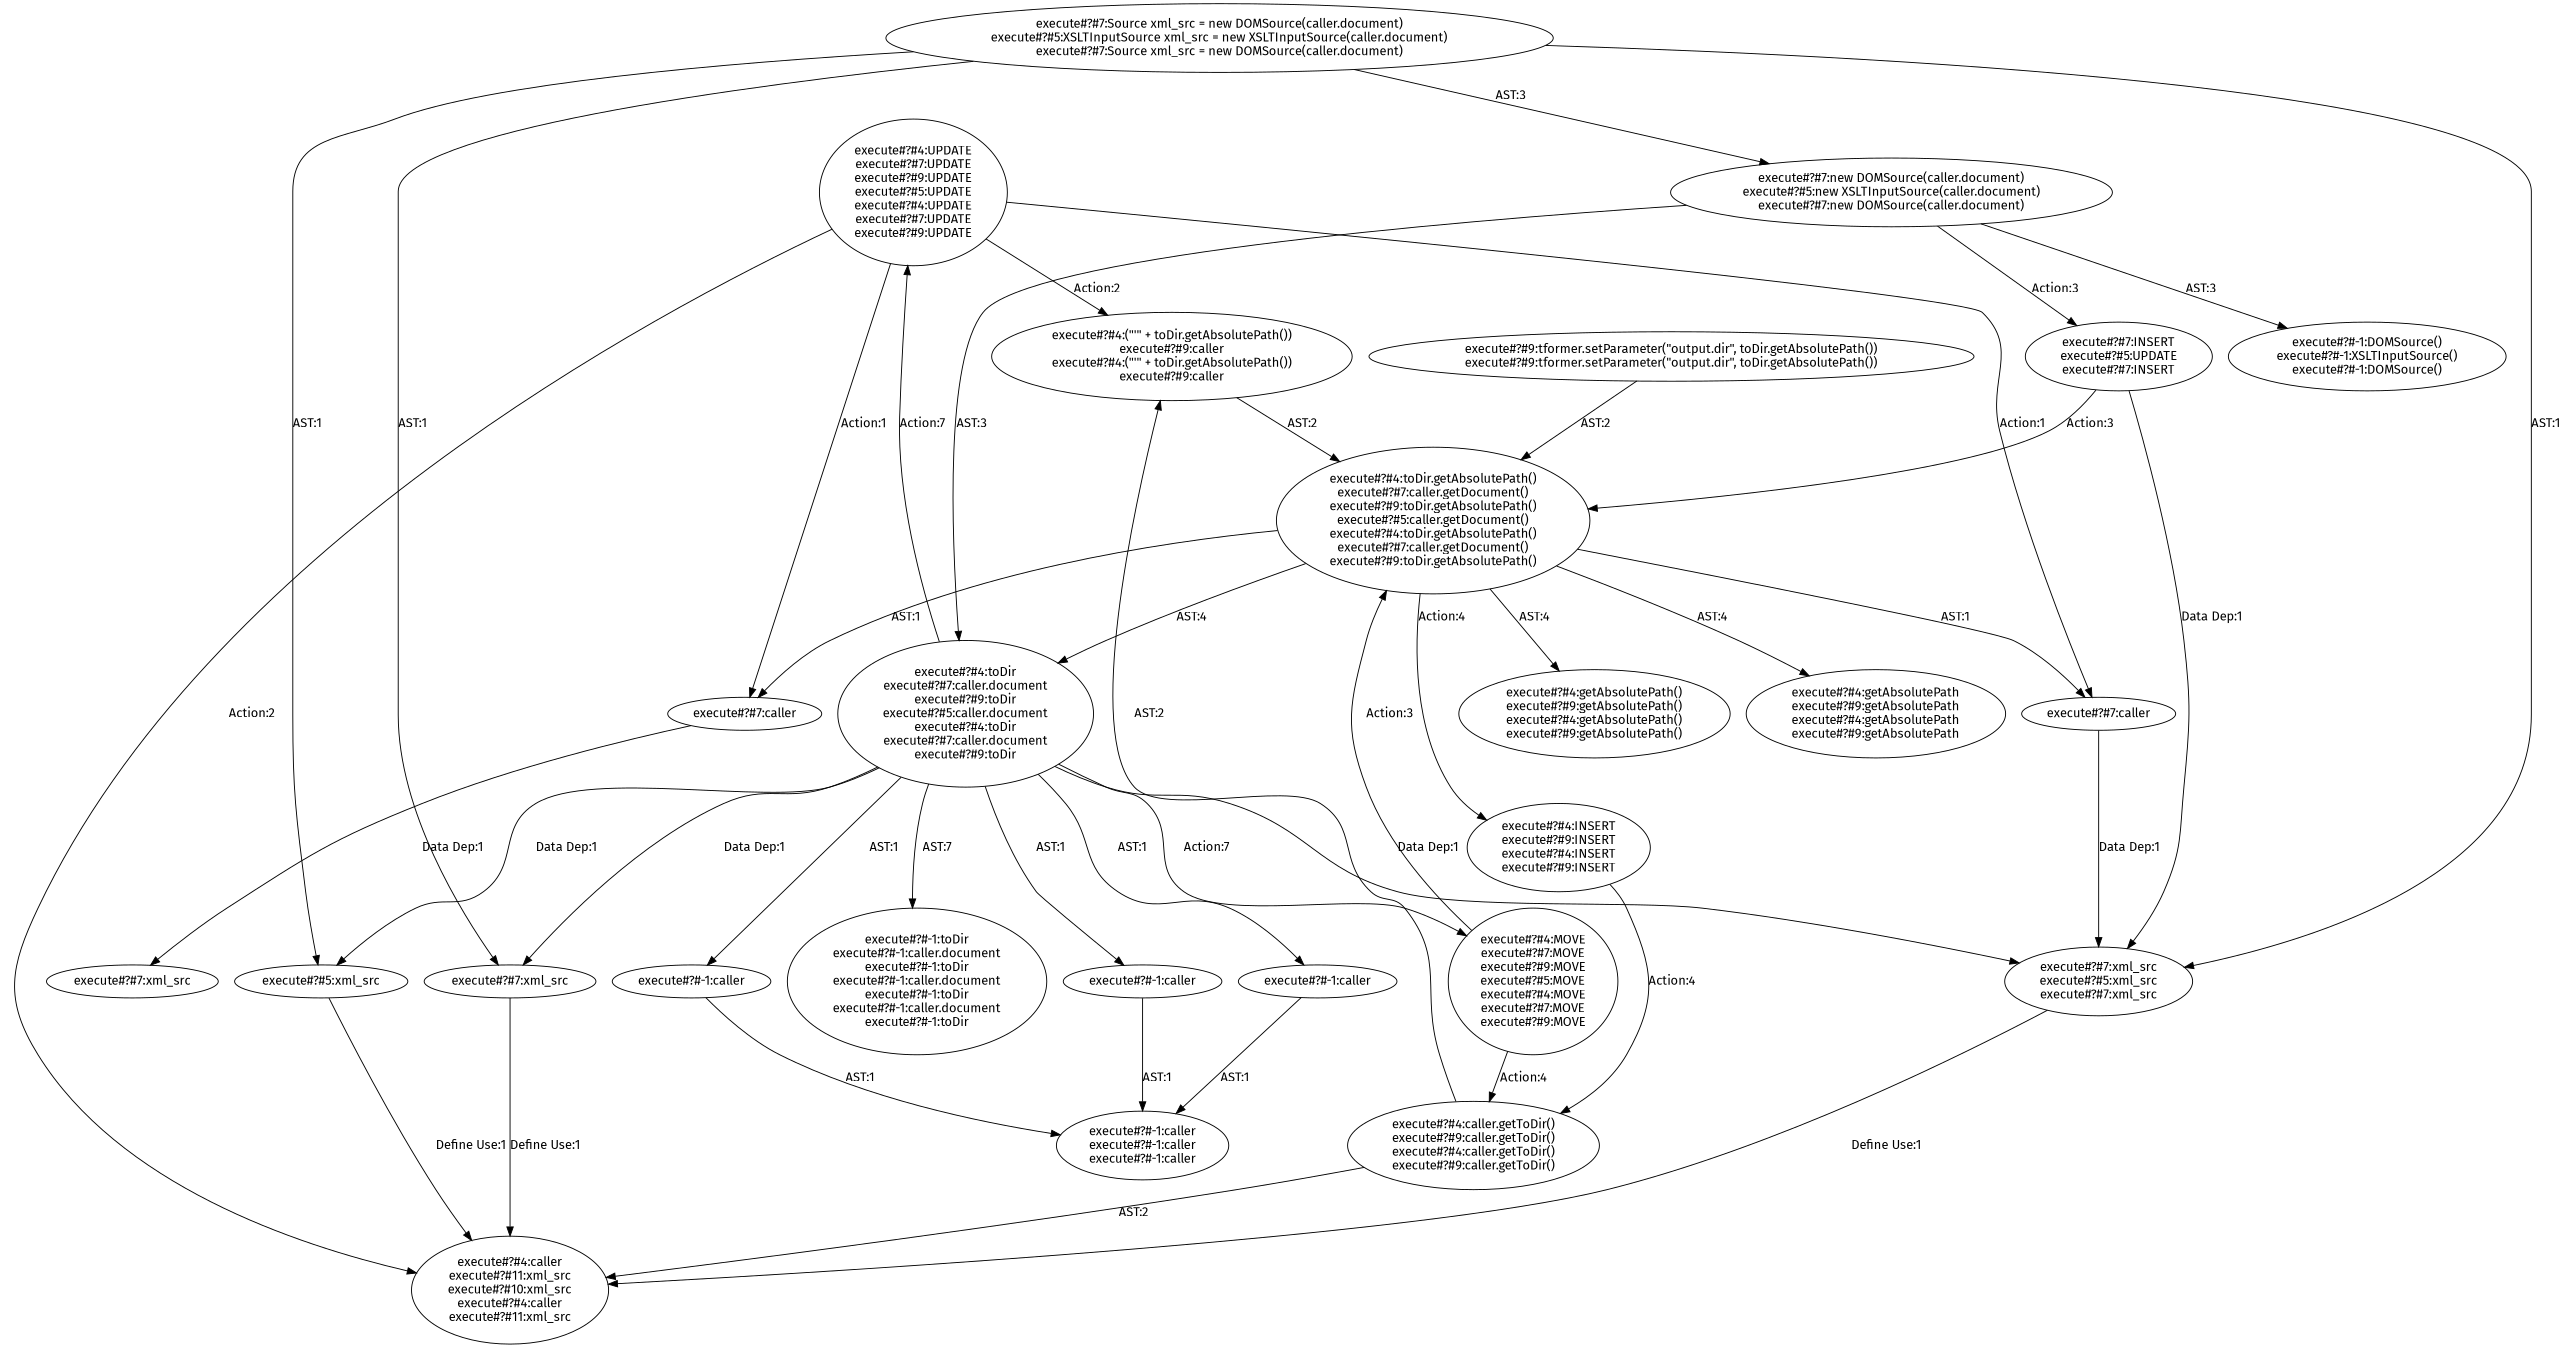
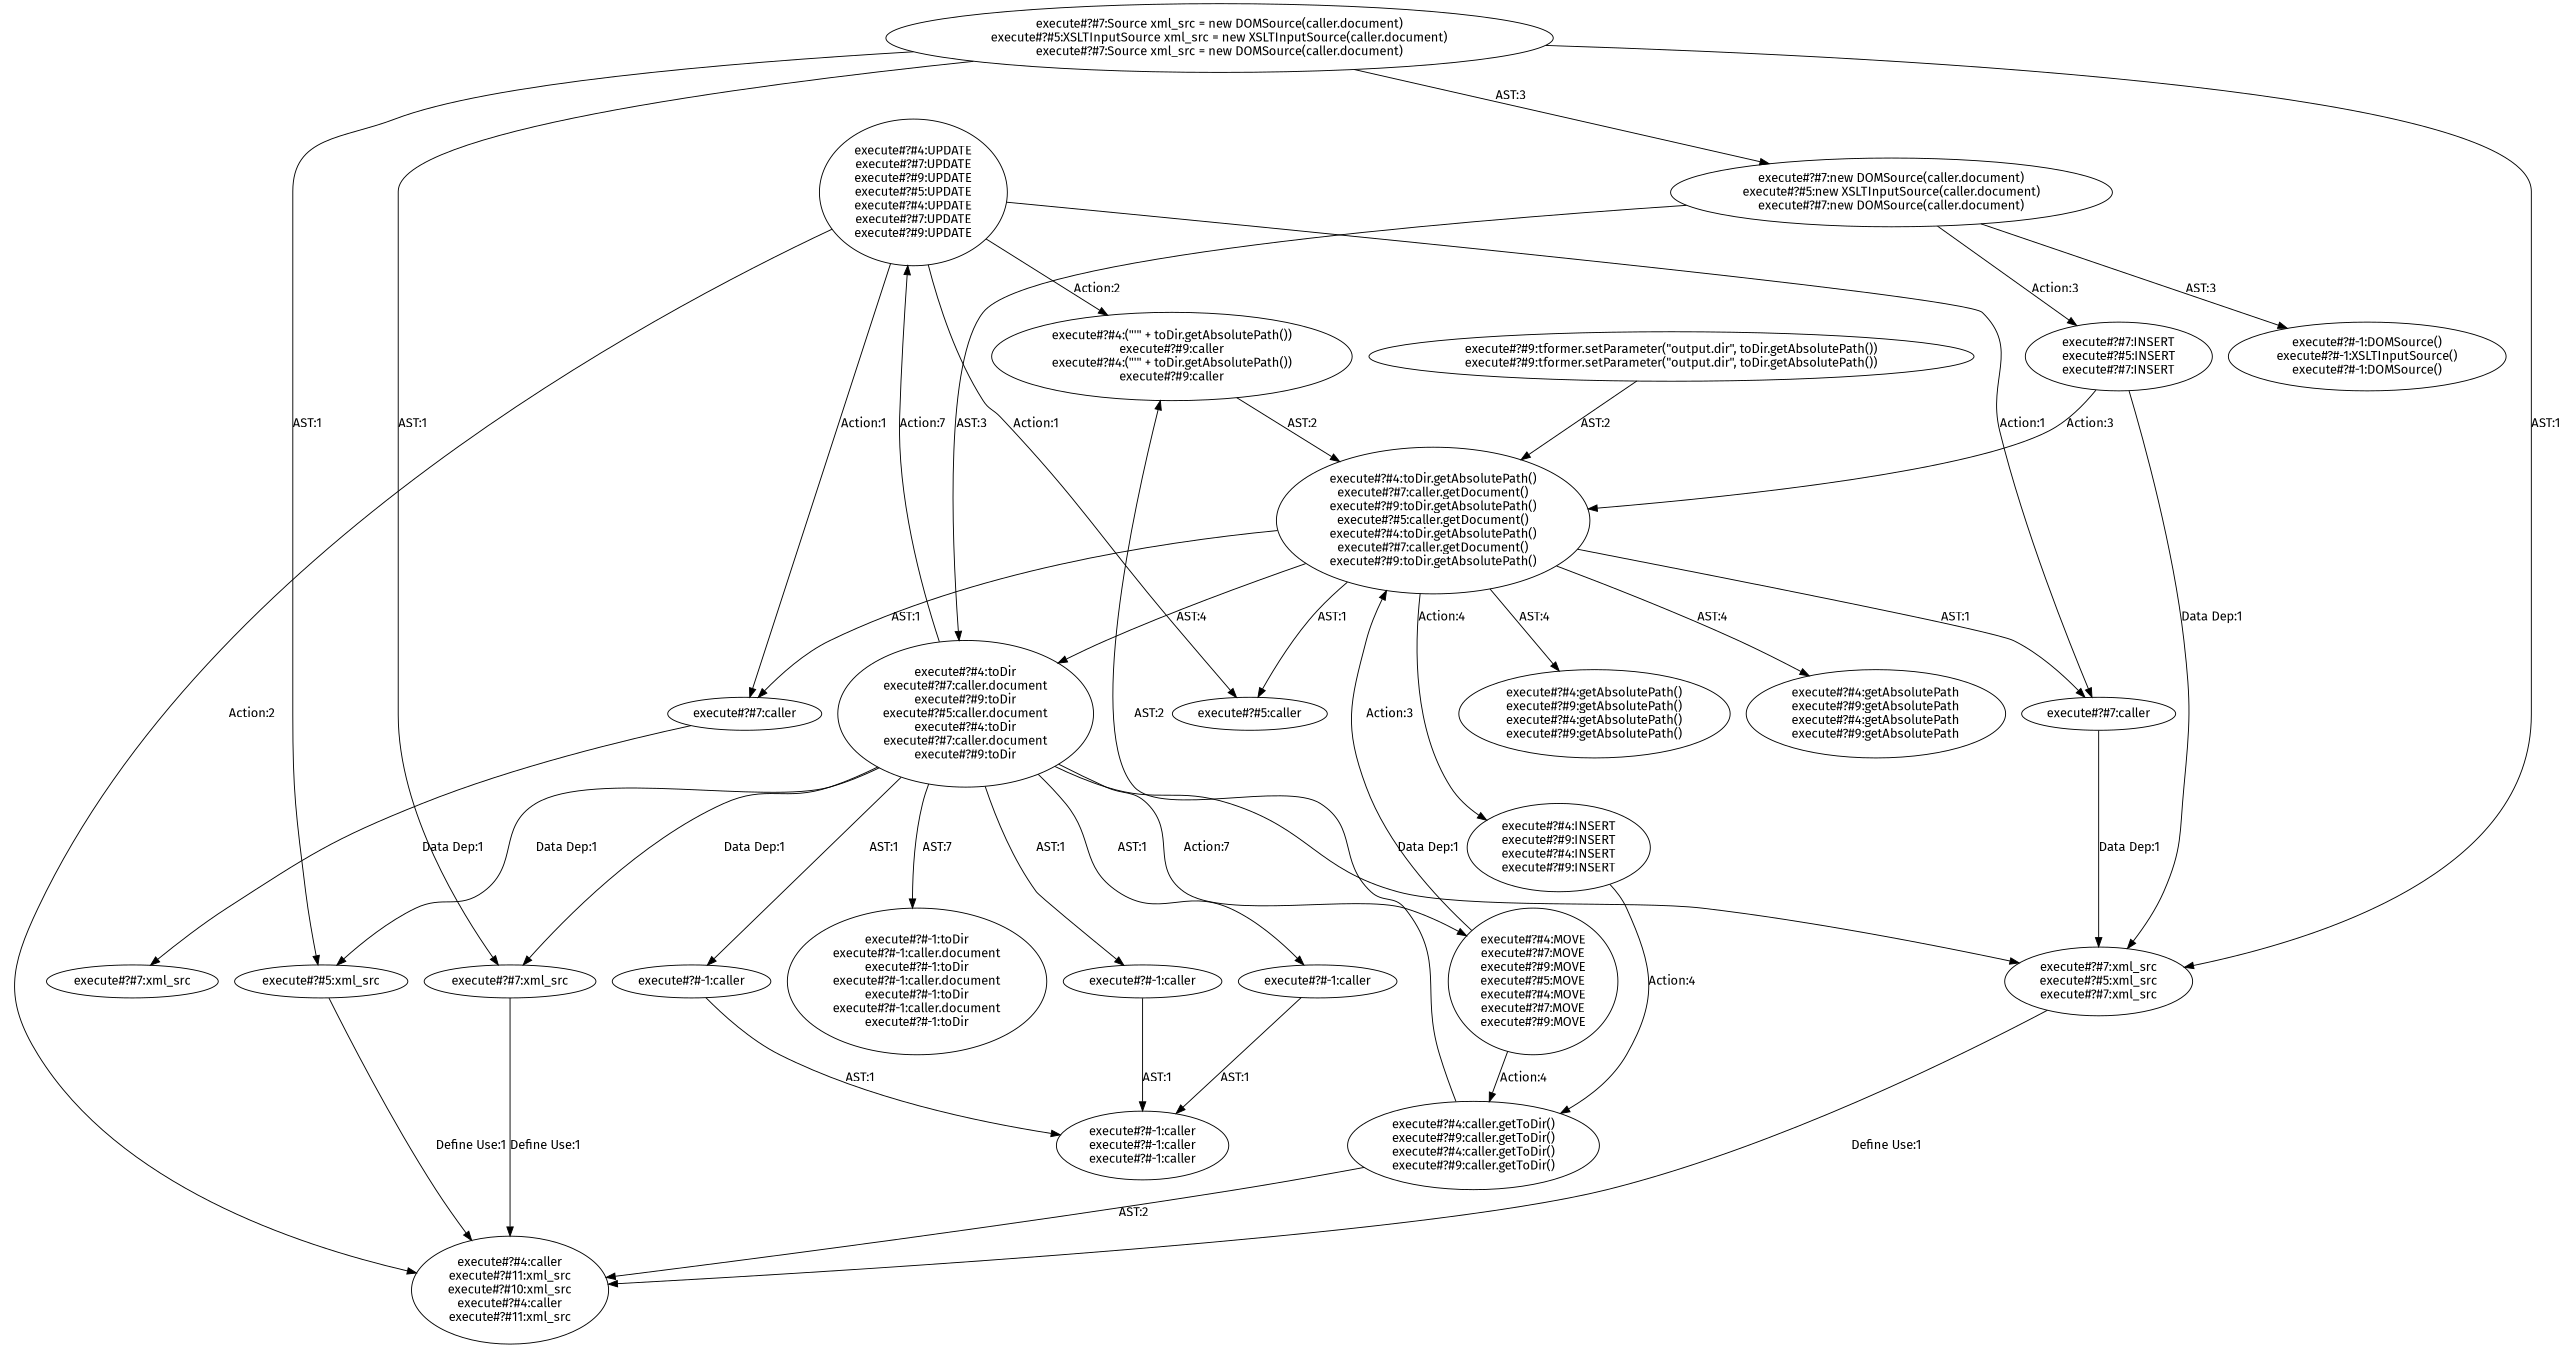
(2119, 356) -> (2119, 356)
none -> (1250, 714)
